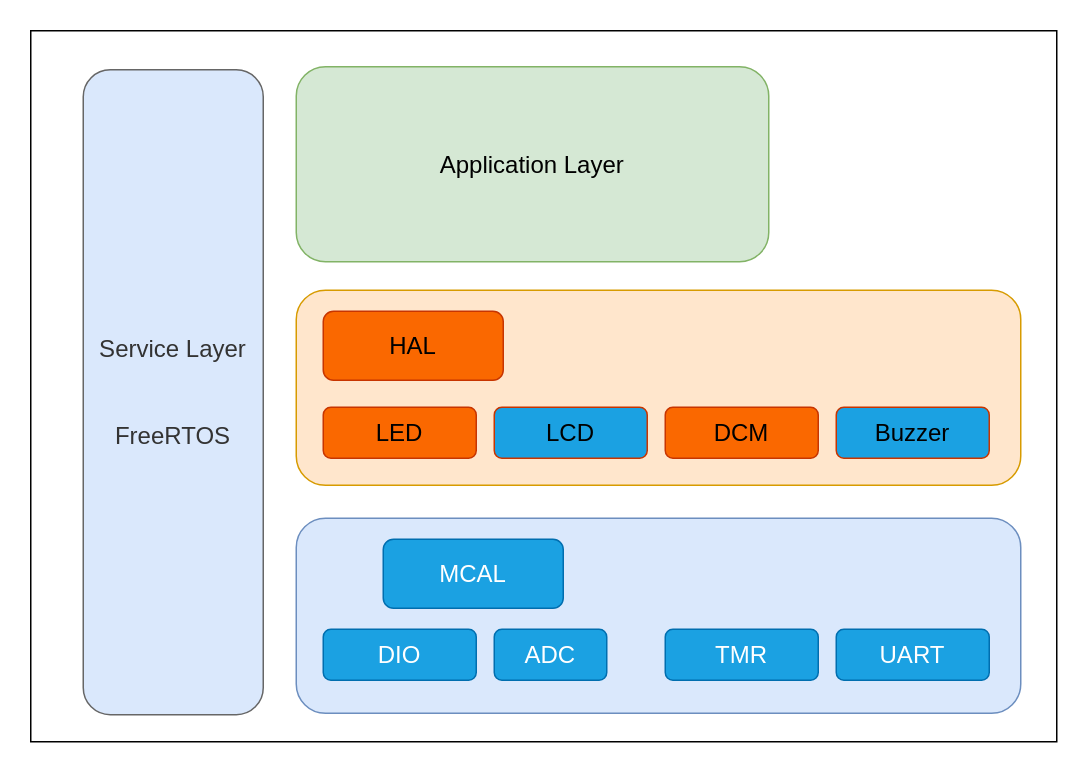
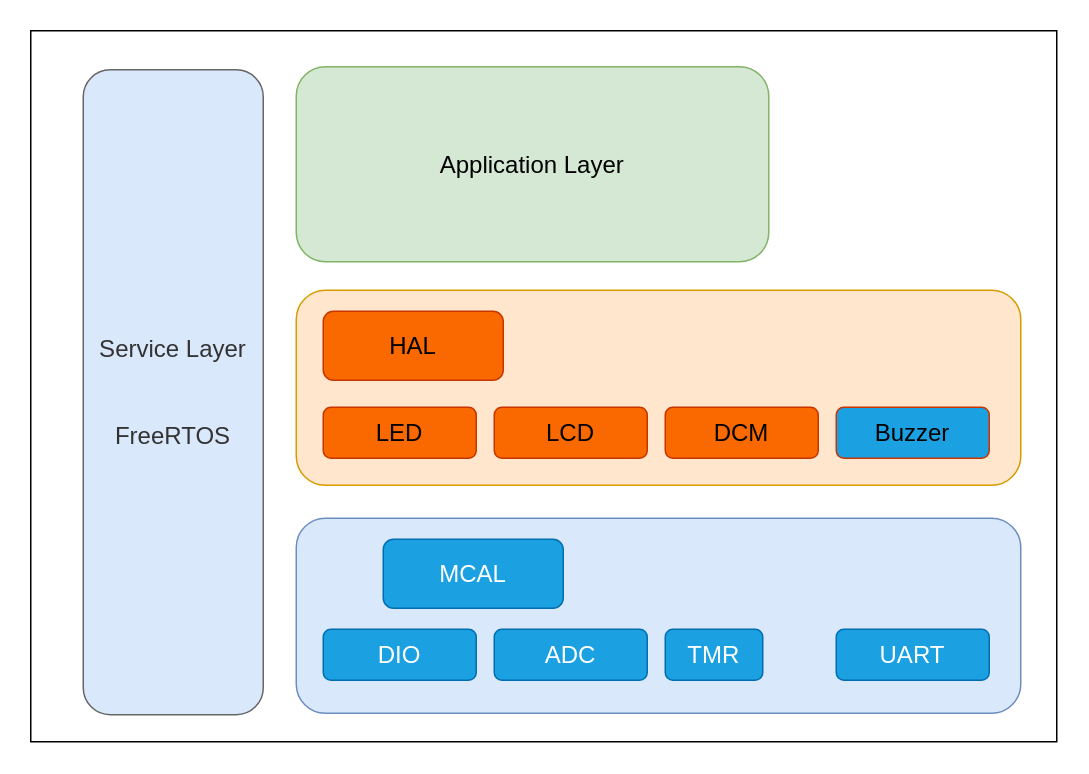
(571, 433) -> (571, 433)
(551, 655) -> (571, 655)
(742, 655) -> (714, 655)
